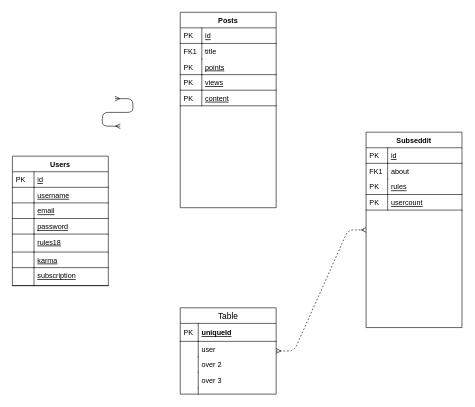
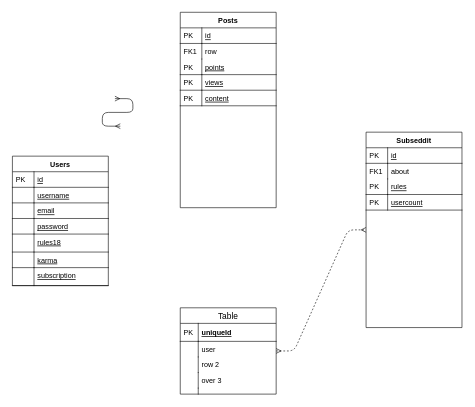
(213, 52) -> (211, 52)
(213, 365) -> (211, 365)
